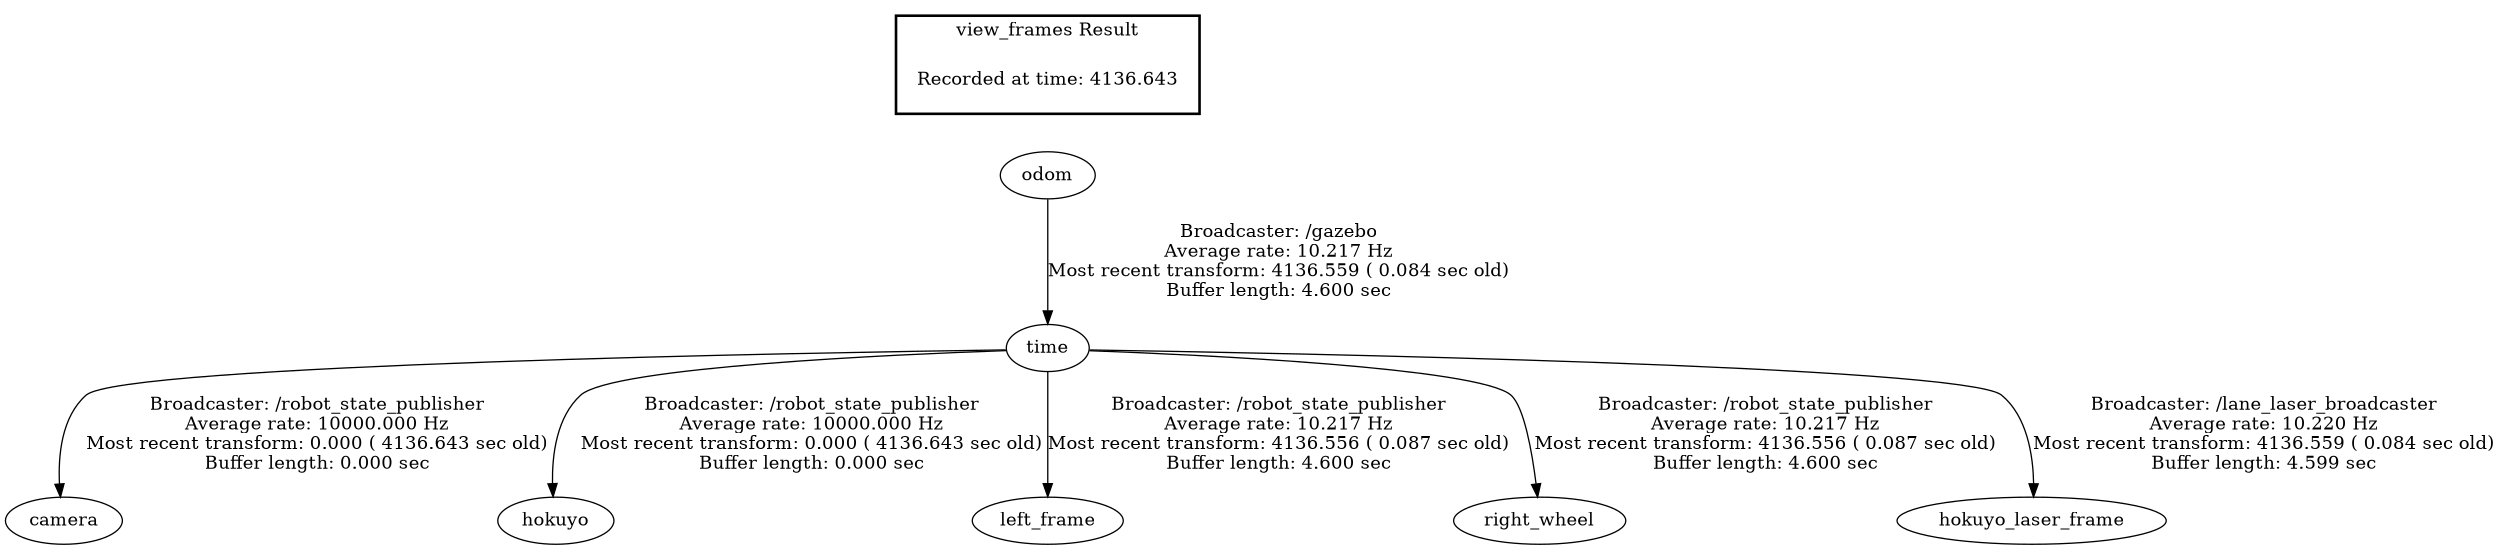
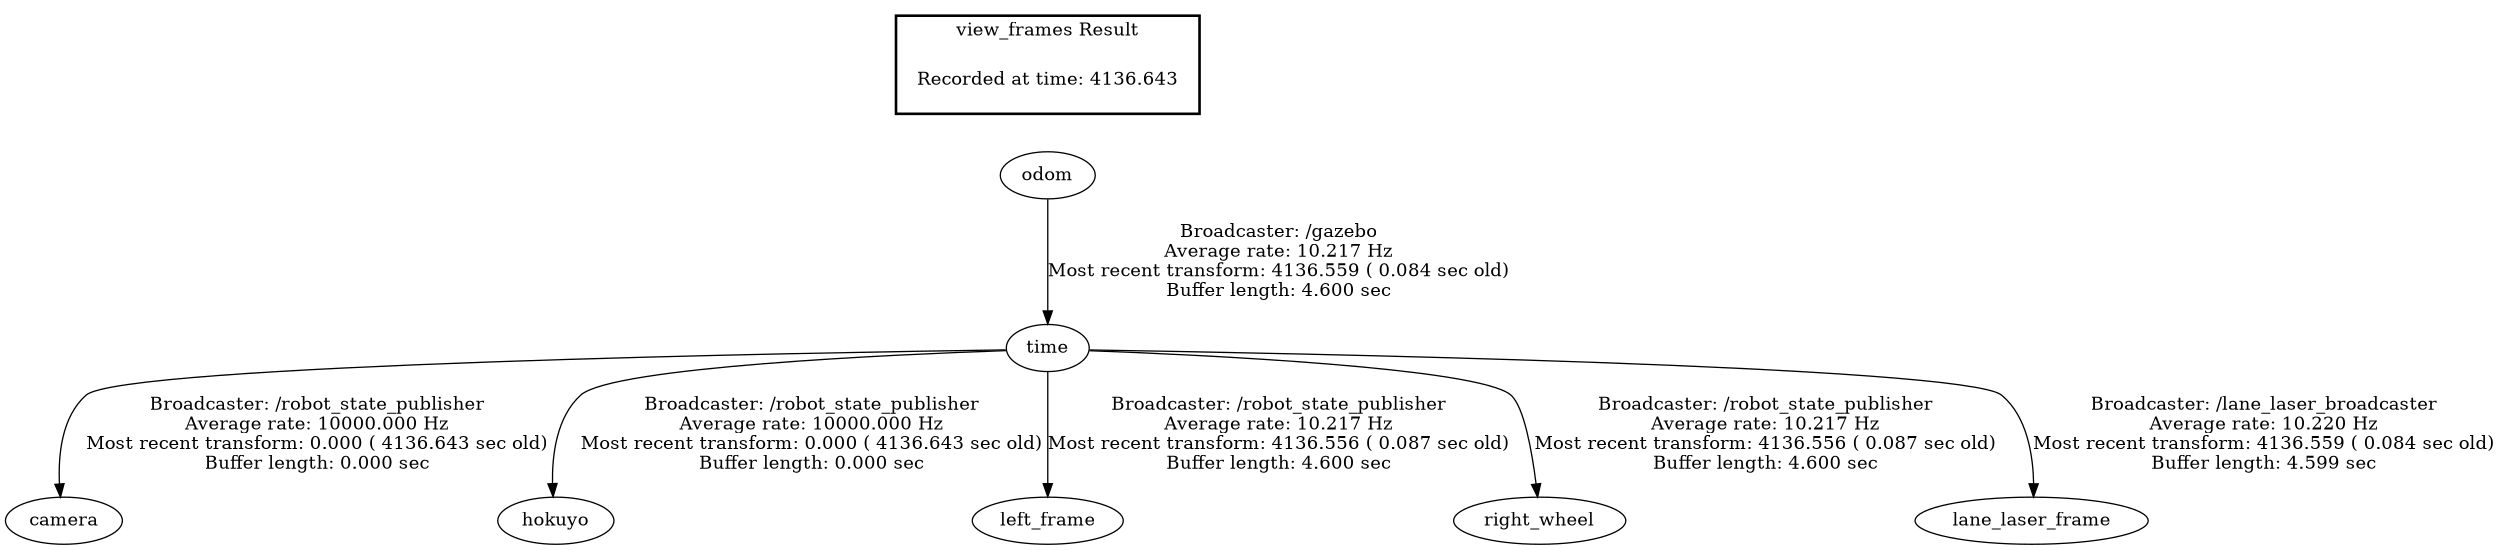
(2032, 521) -> (2032, 521)
